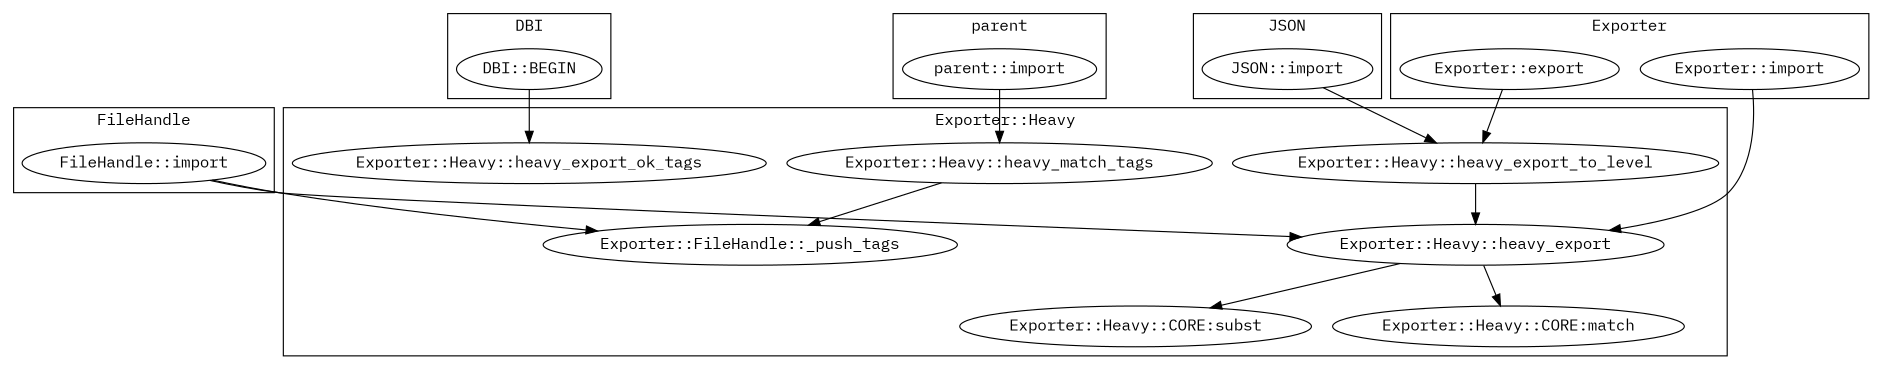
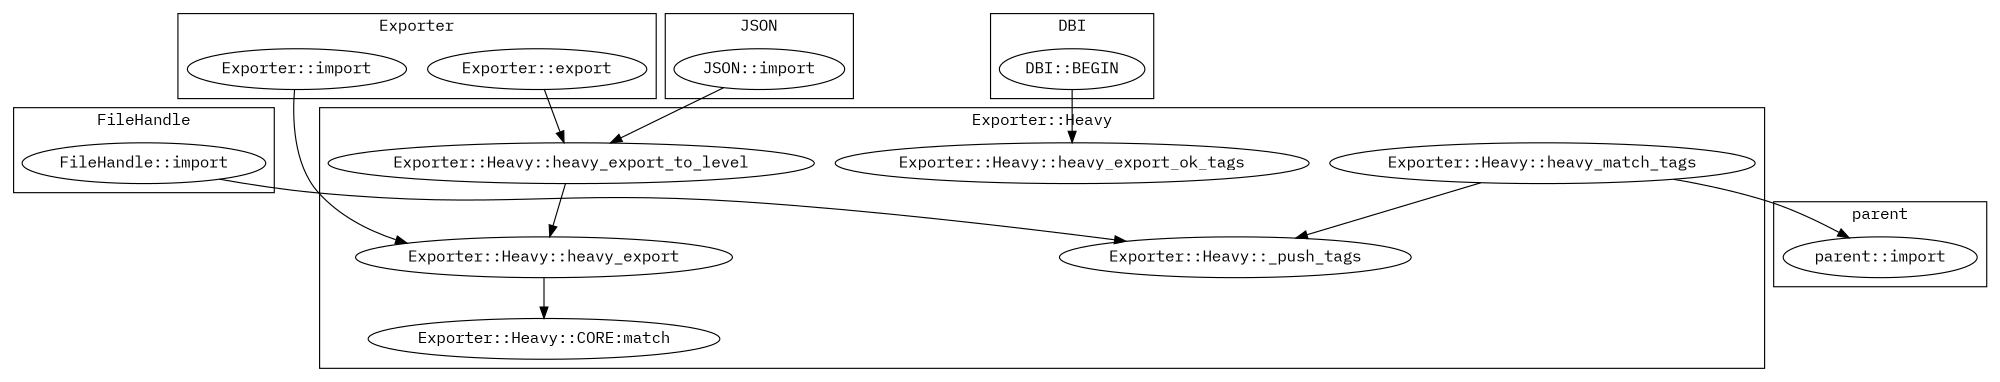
(1000, 115) -> (1755, 197)
(749, 215) -> none
(750, 245) -> (1235, 257)
(1136, 326) -> none
